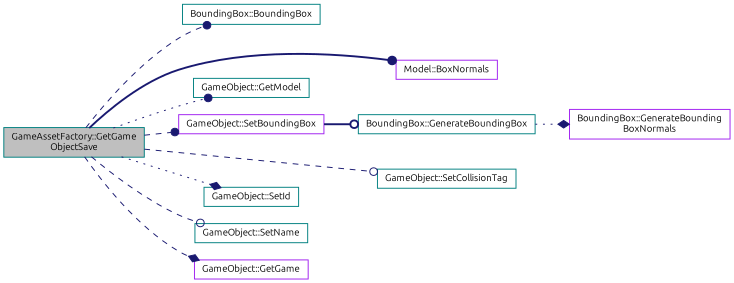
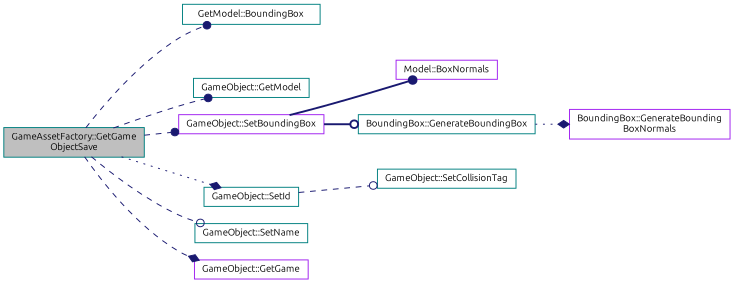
(251, 14) -> (251, 14)
(229, 59) -> (349, 99)
(159, 112) -> (159, 112)
(257, 160) -> (334, 189)
